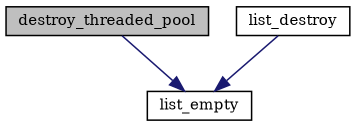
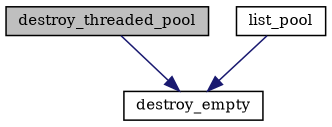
(293, 21) -> (281, 21)
(199, 106) -> (193, 106)
